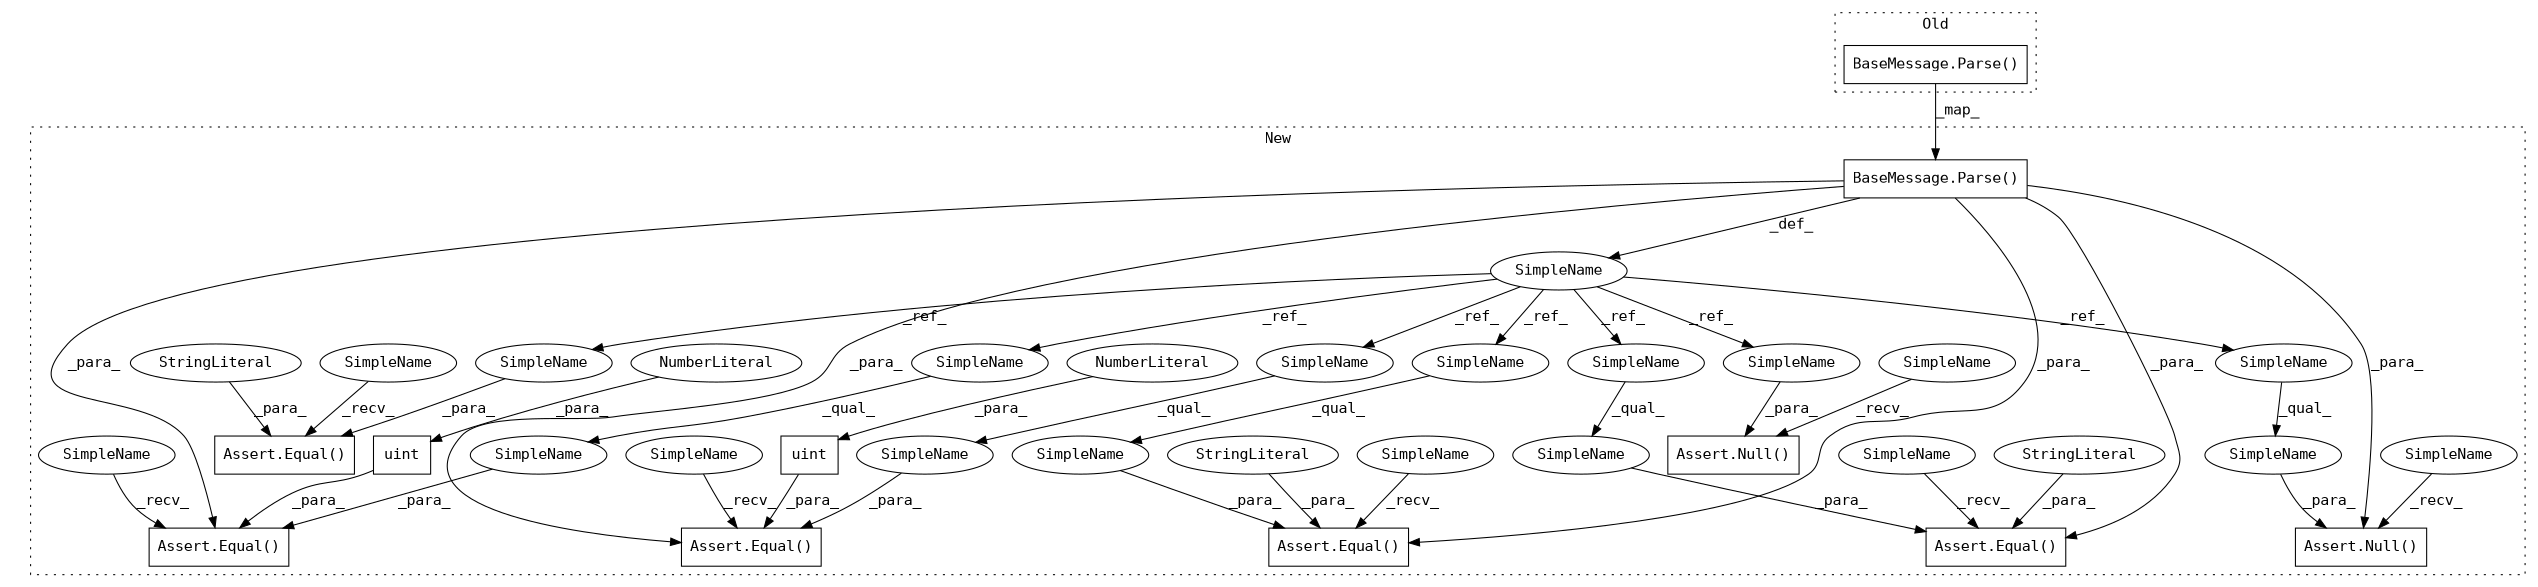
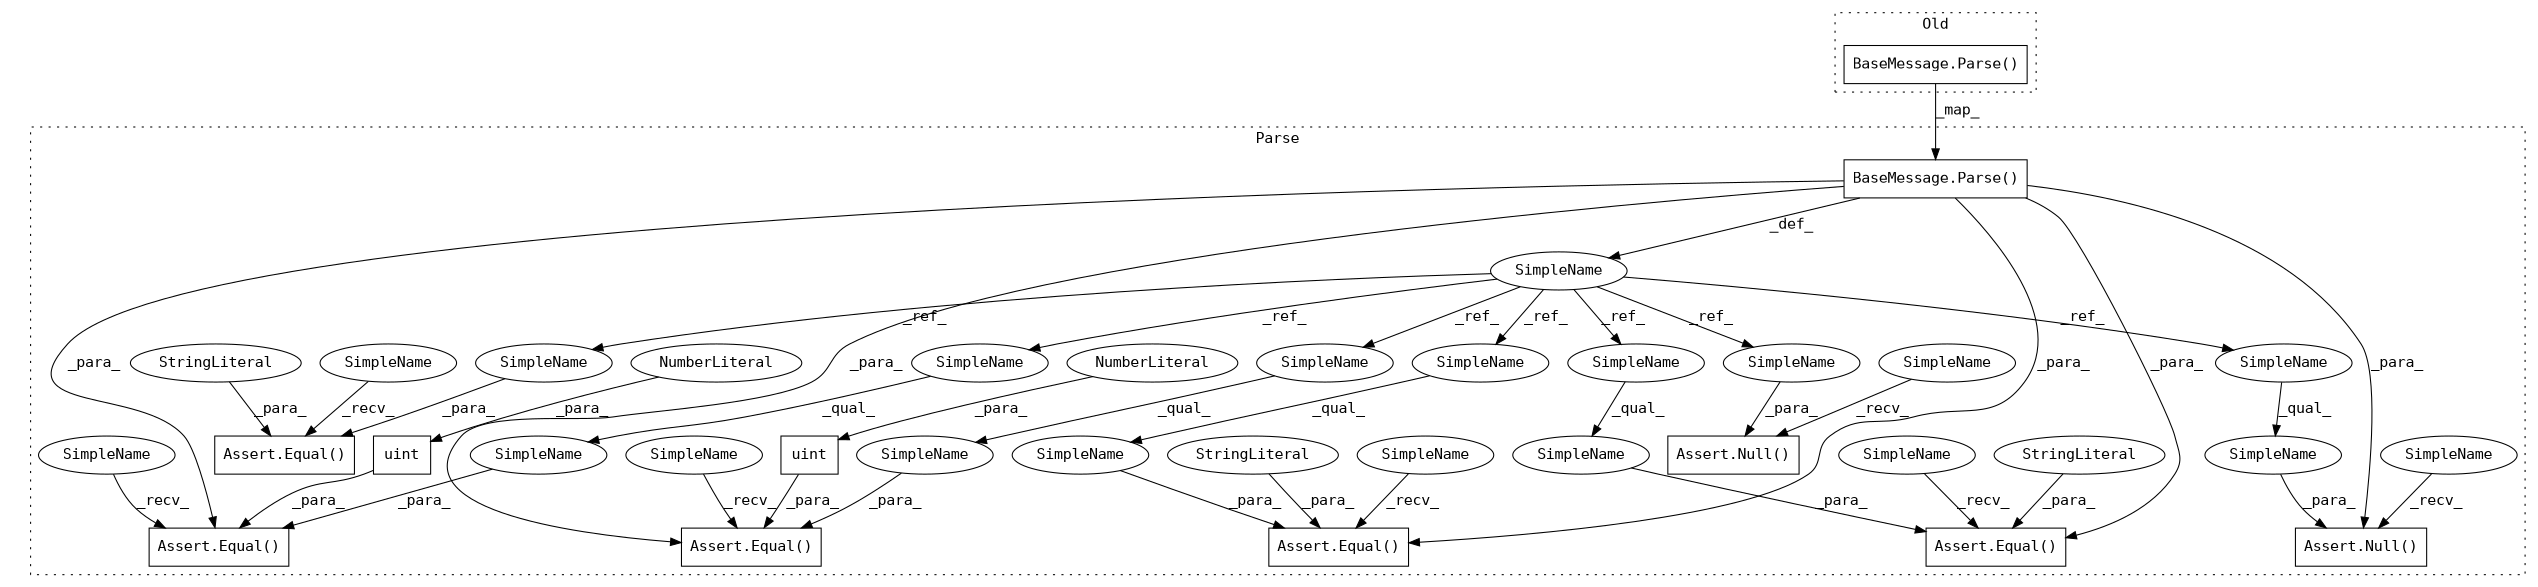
(1278, 139) -> (1278, 139)
